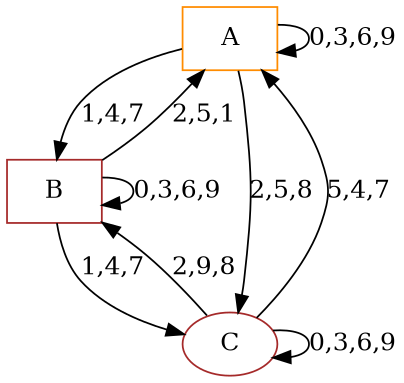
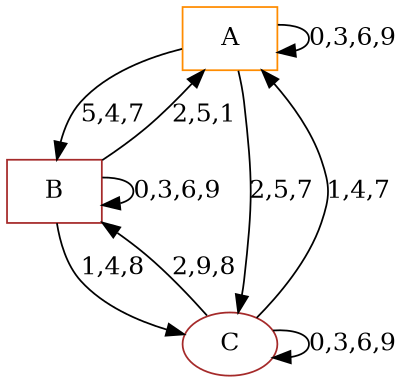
(113, 115) -> (113, 115)
(282, 191) -> (282, 191)
(359, 191) -> (359, 191)
(113, 268) -> (113, 268)
